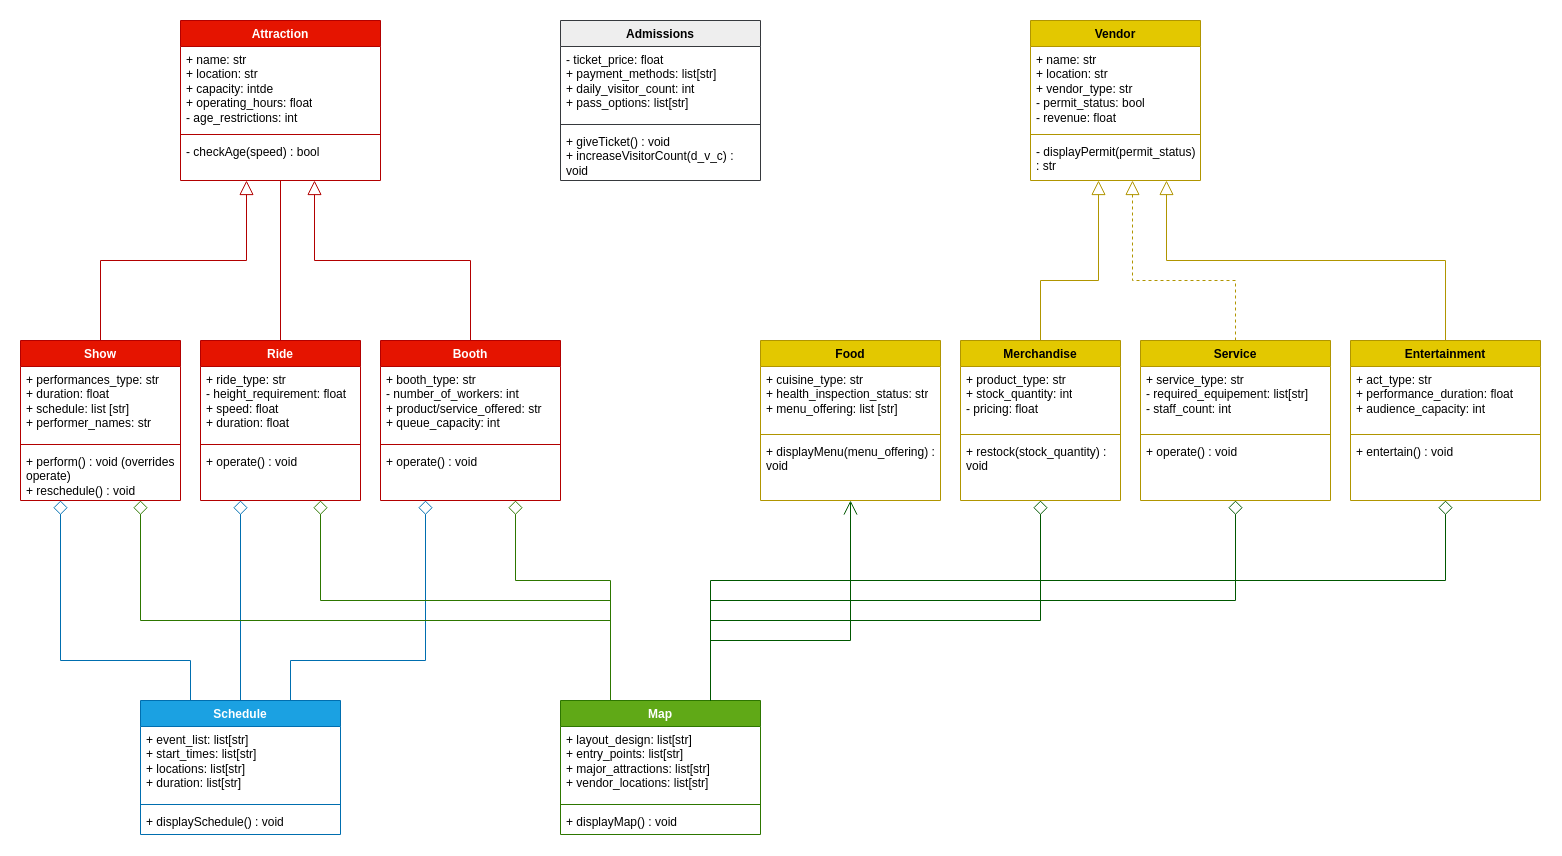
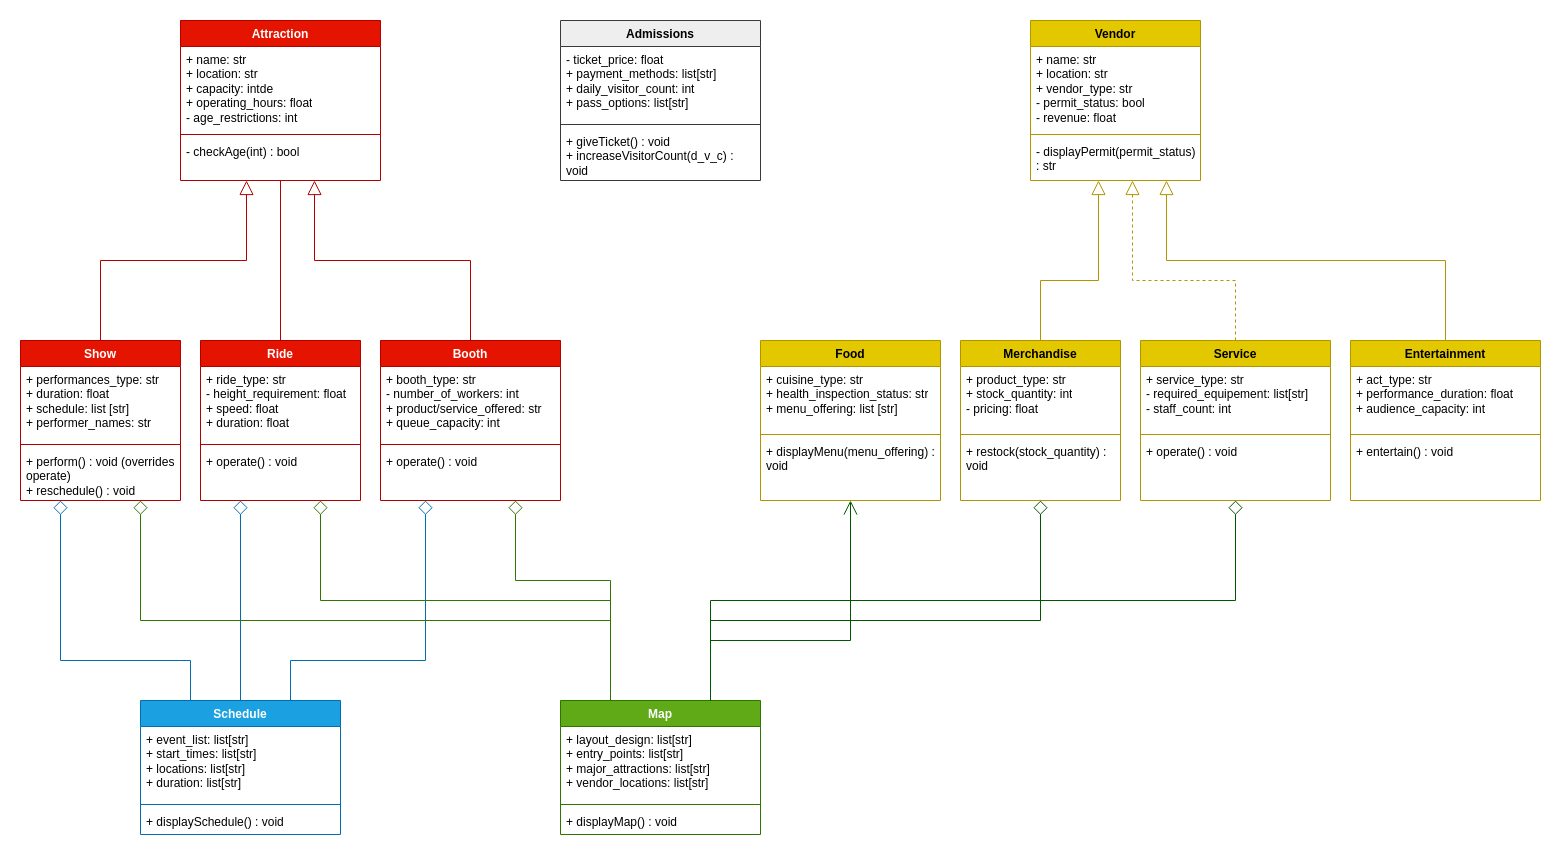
(259, 153) -> (251, 153)
(1102, 581) -> none
